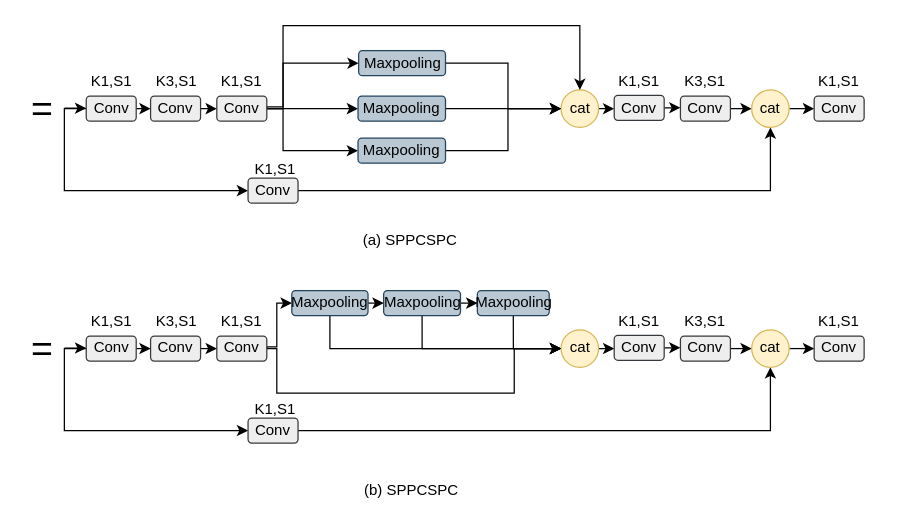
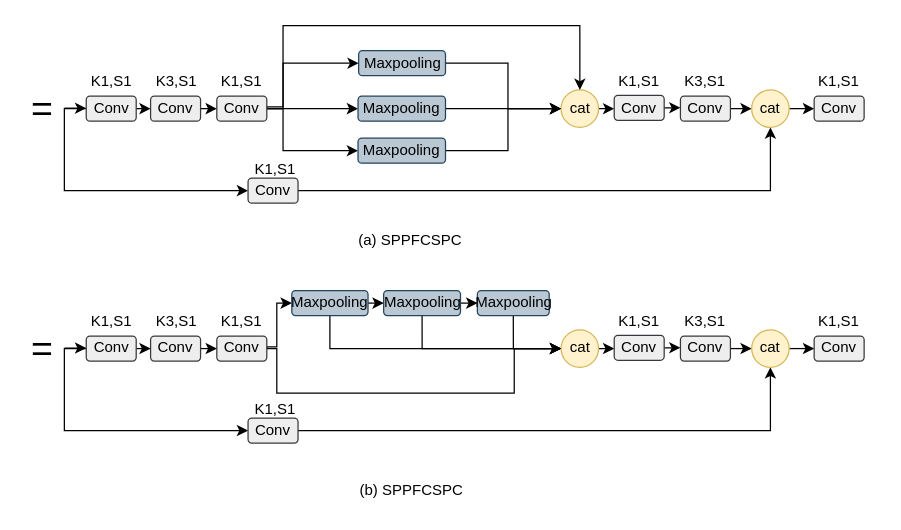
(411, 241) -> (411, 241)
(412, 491) -> (412, 491)
